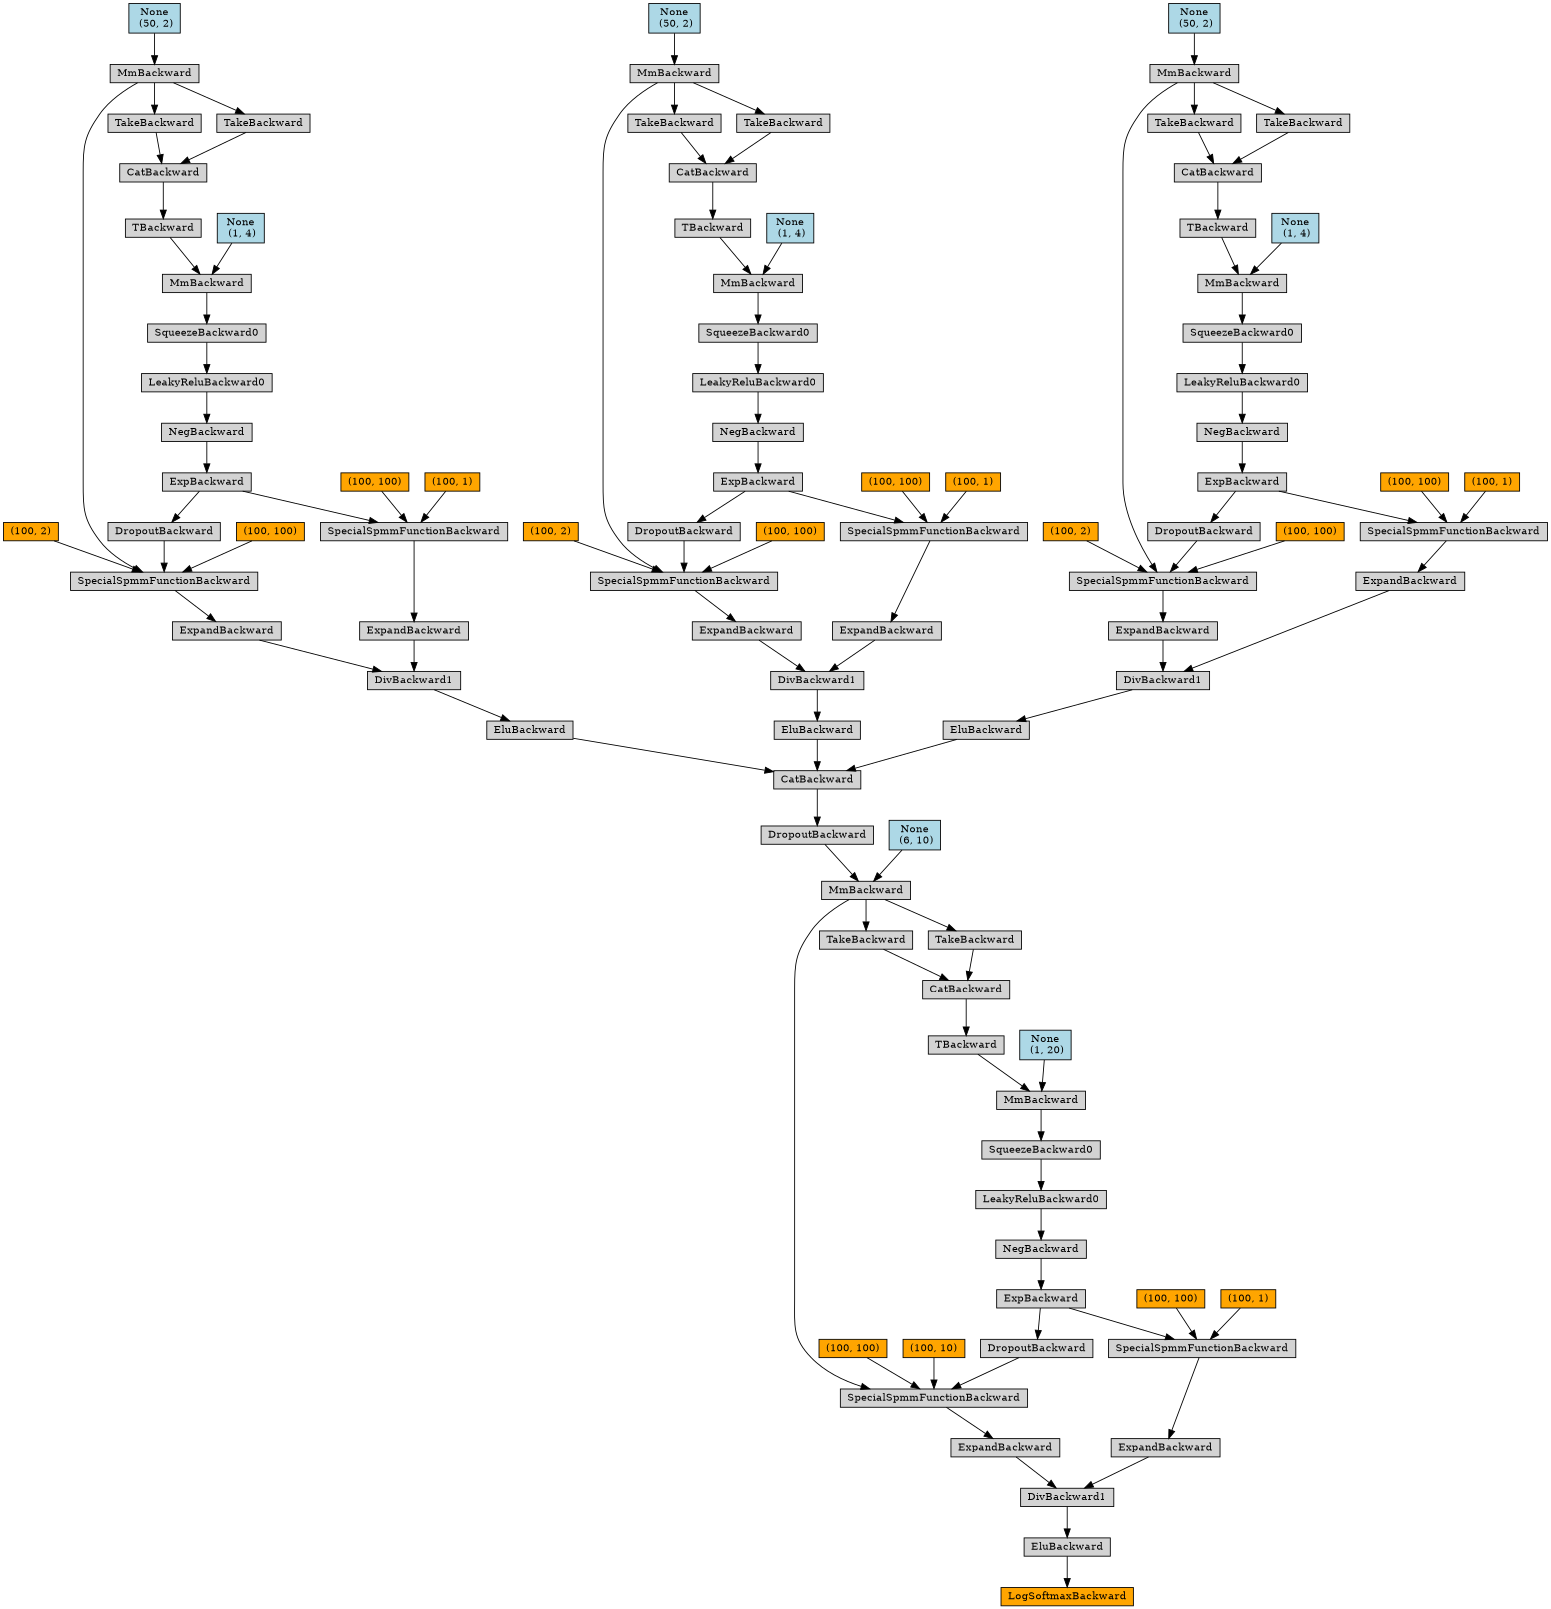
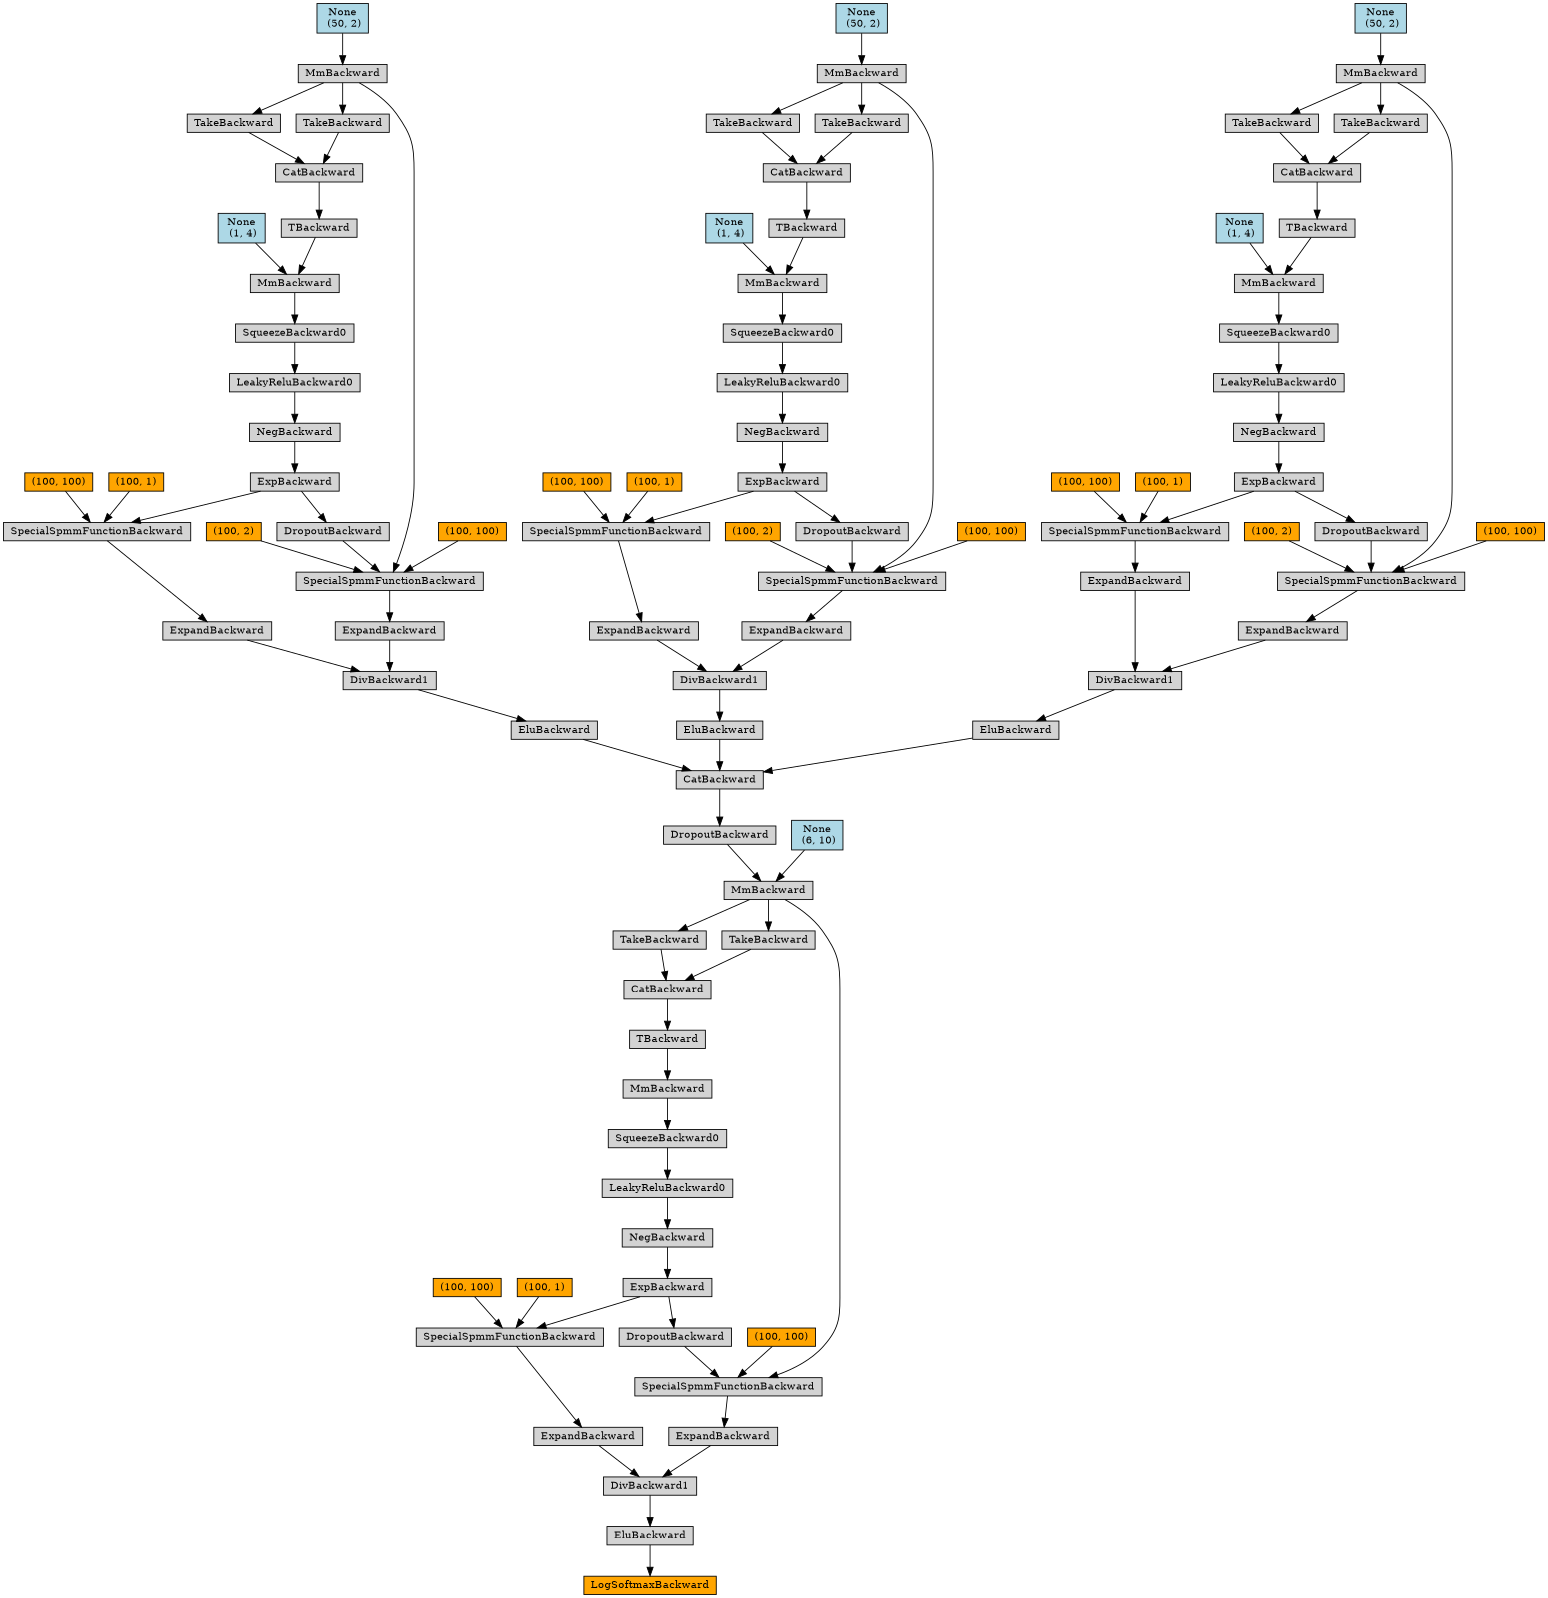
(1045, 1045) -> none
(934, 1348) -> none
